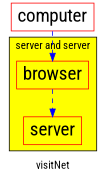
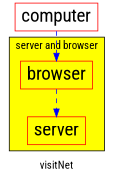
(53, 46) -> (57, 46)
